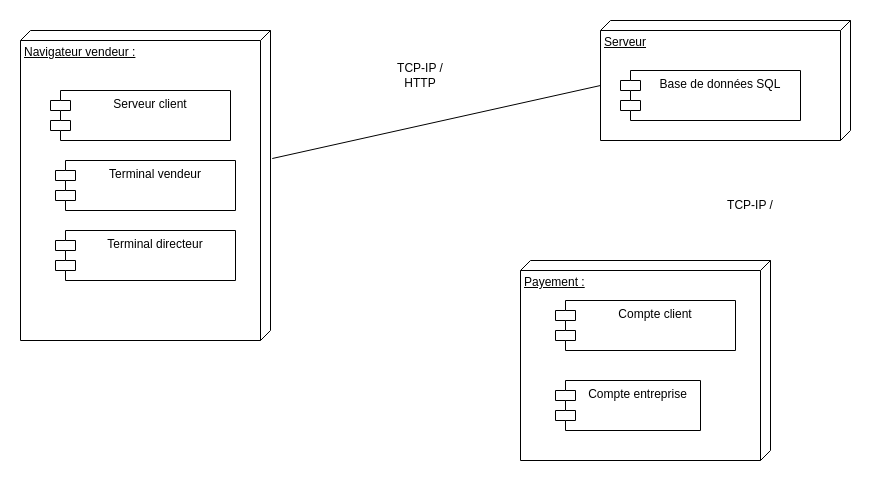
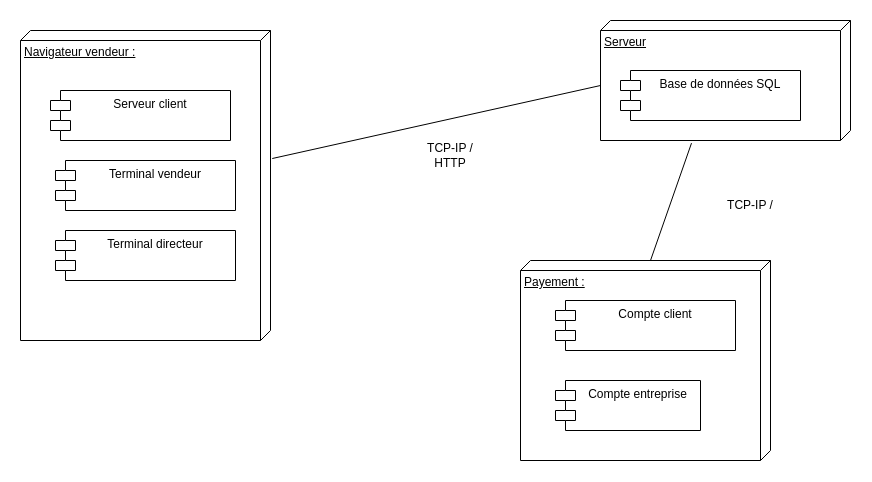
(421, 76) -> (451, 156)
none -> (662, 228)
